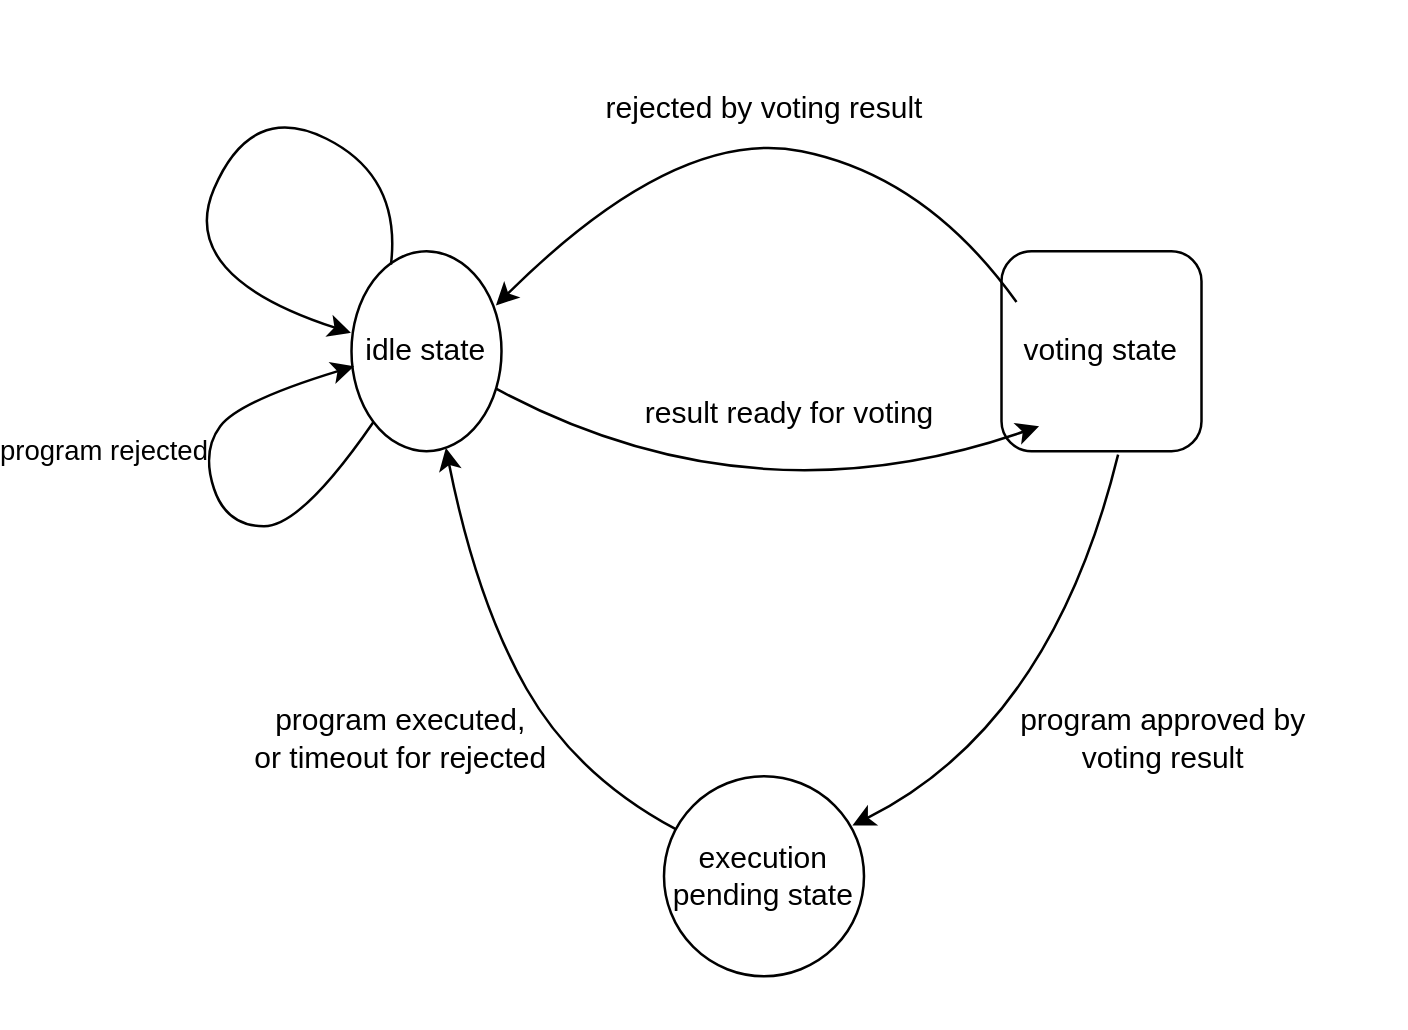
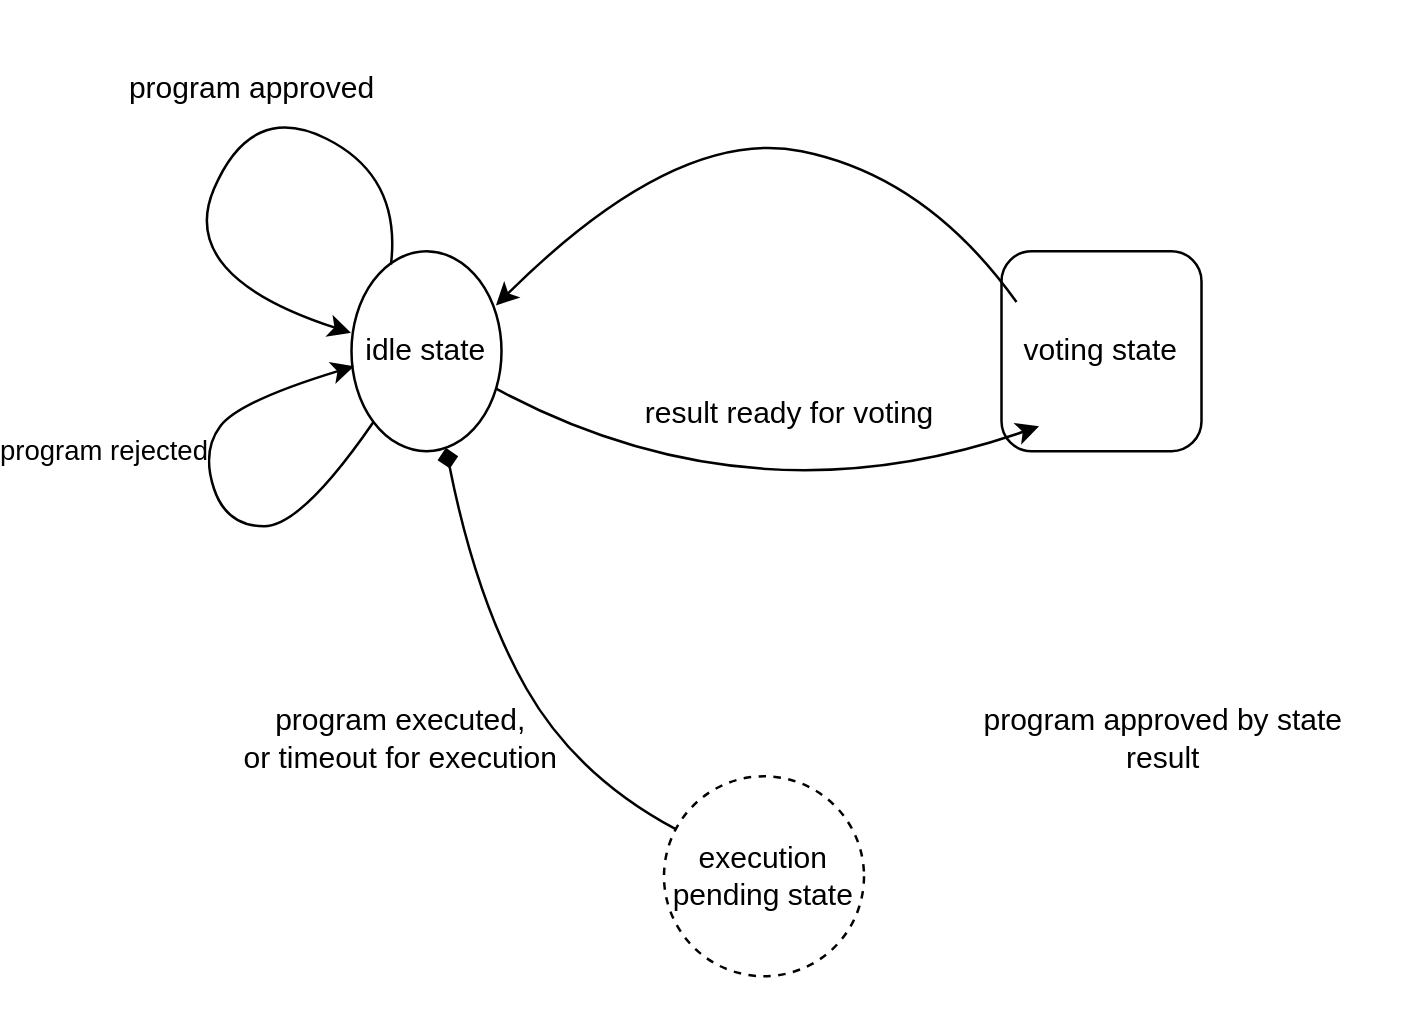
none -> (251, 89)
(764, 109) -> none
(449, 465) -> (449, 467)
(1032, 665) -> none
(401, 739) -> (401, 739)
(1164, 739) -> (1164, 739)
(764, 876) -> (764, 876)
